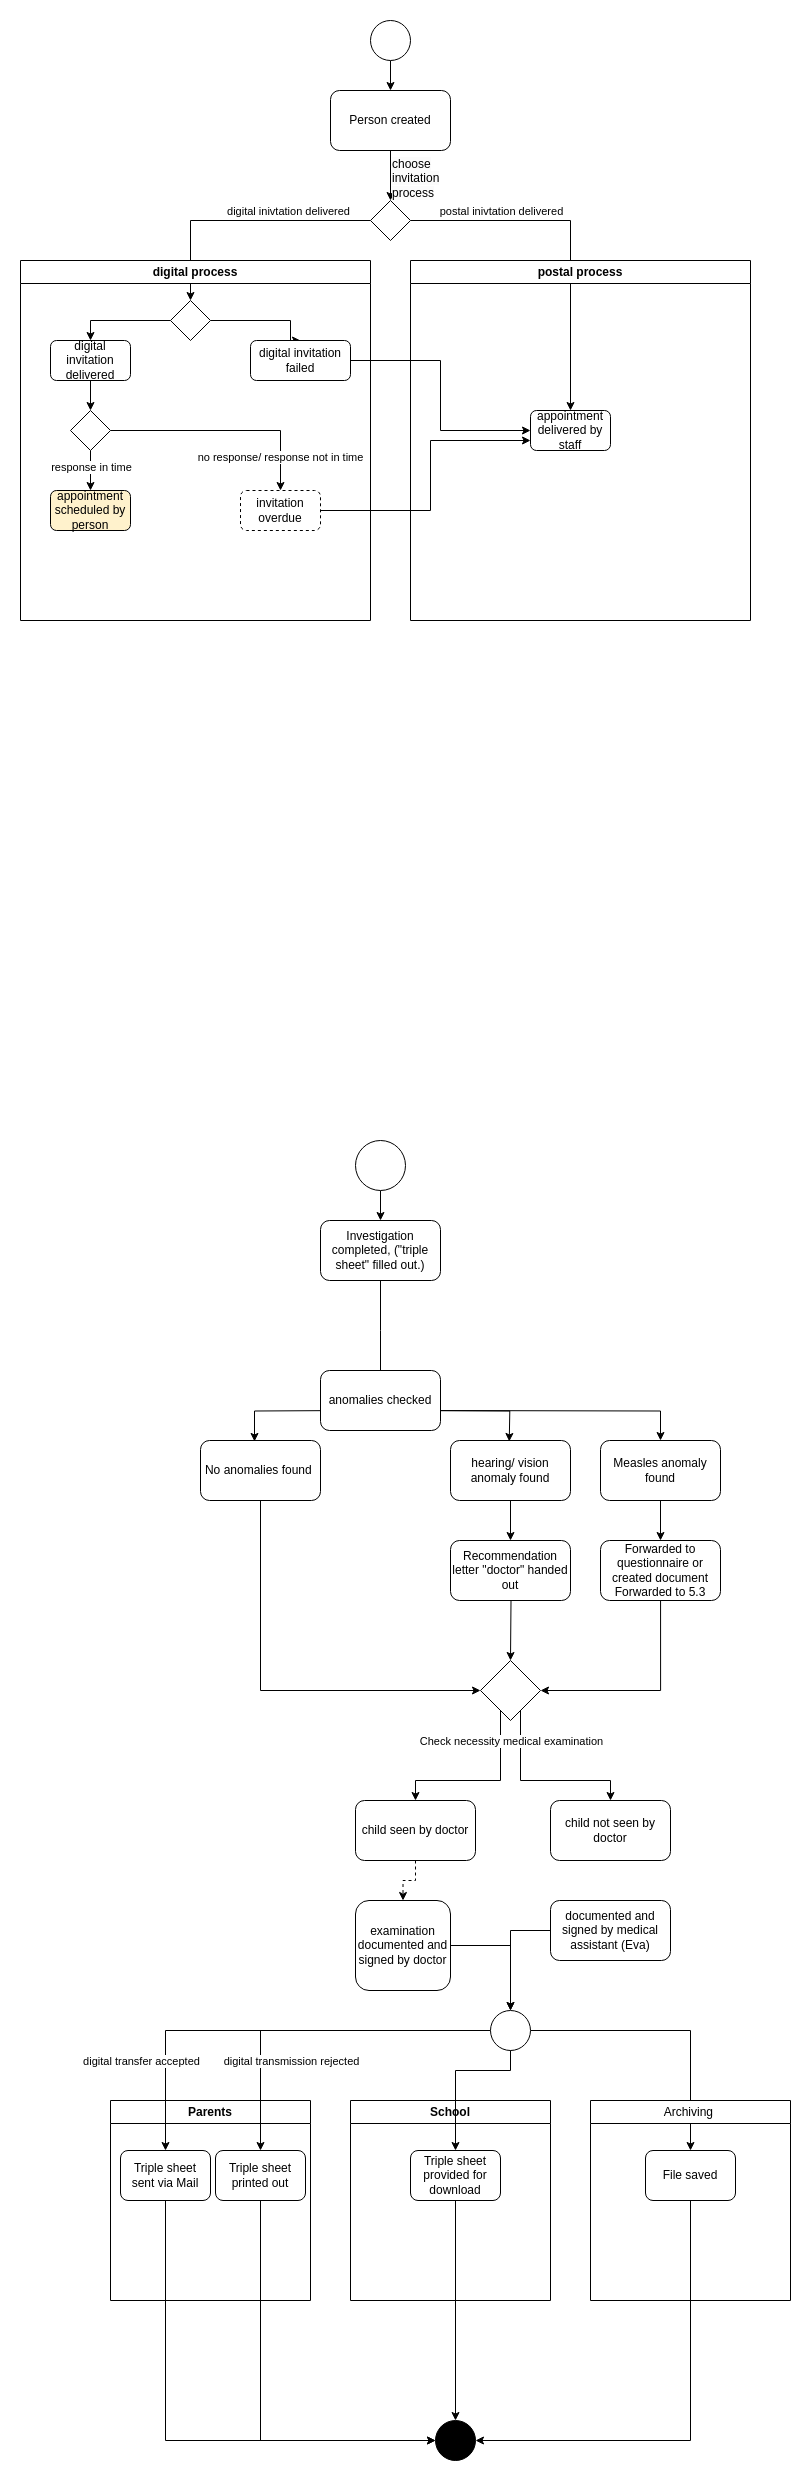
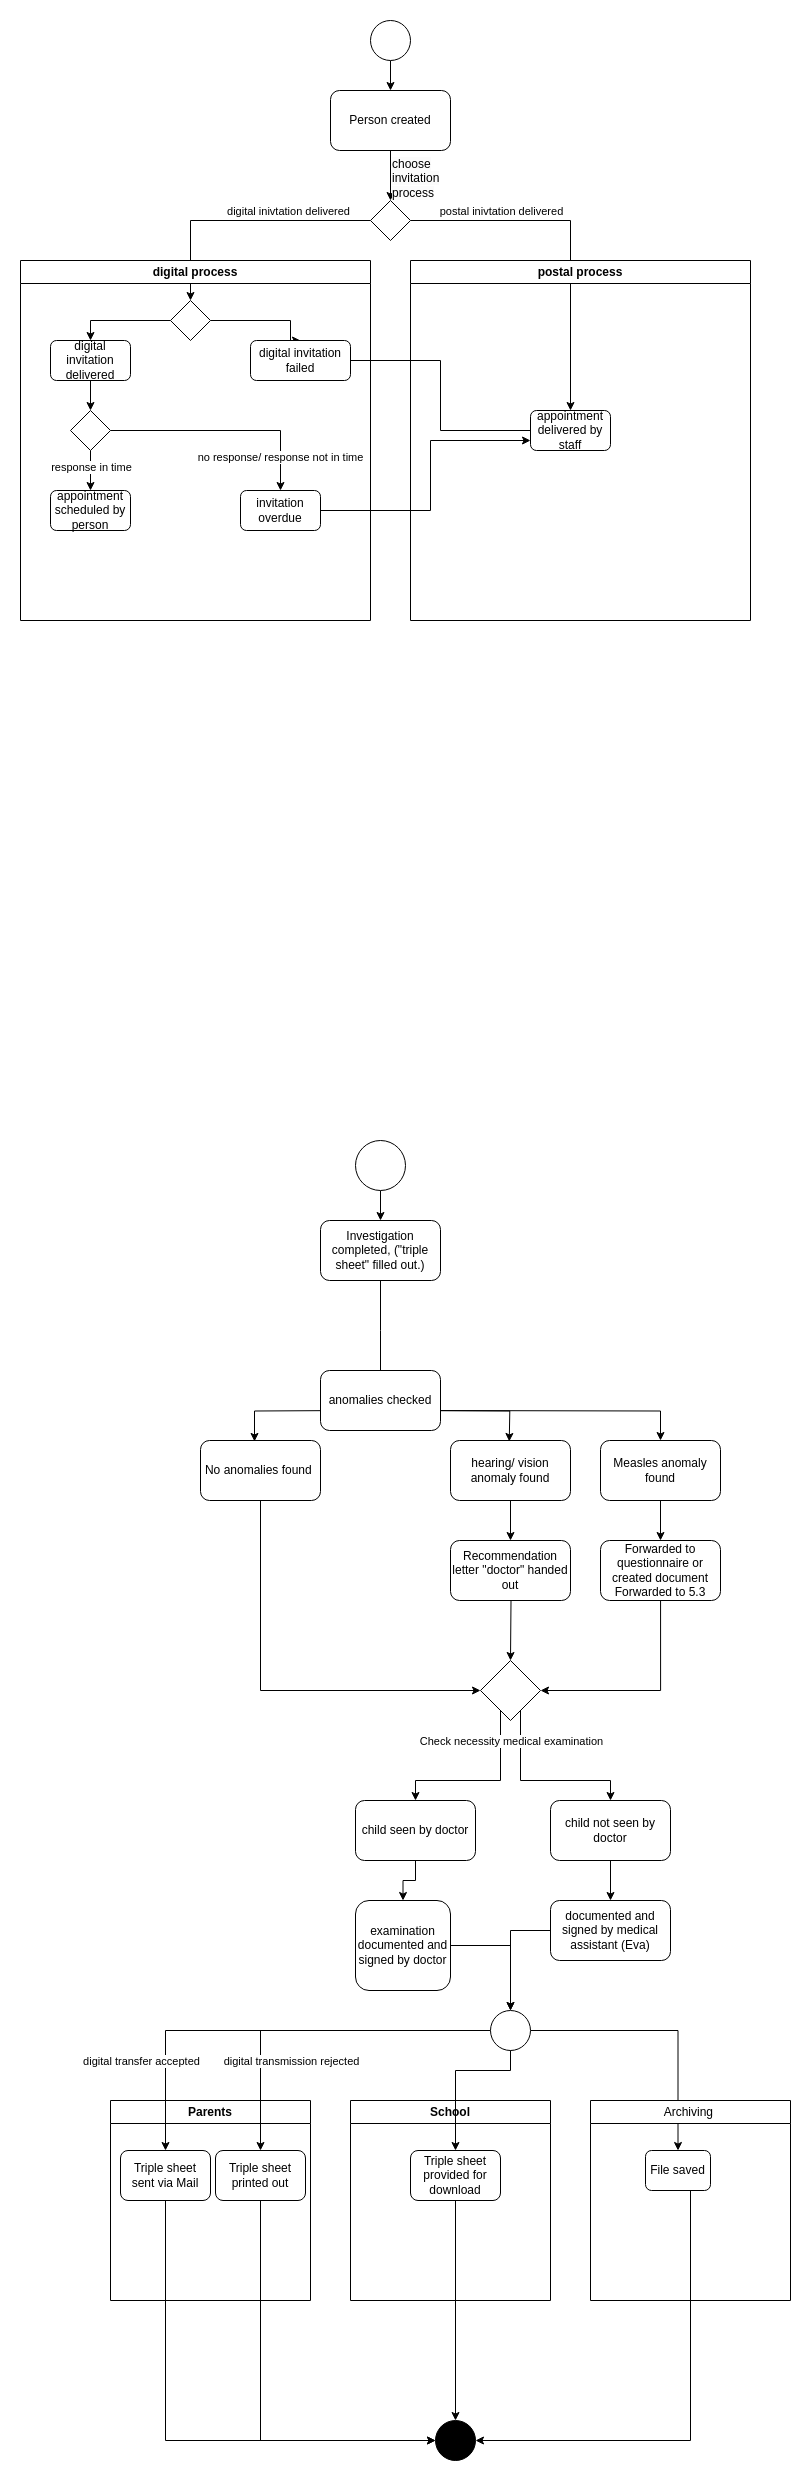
(522, 431) -> (525, 431)
(91, 511) -> (91, 511)
(281, 511) -> (281, 511)
none -> (611, 1877)
(414, 1881) -> (414, 1881)
(691, 2176) -> (678, 2171)
